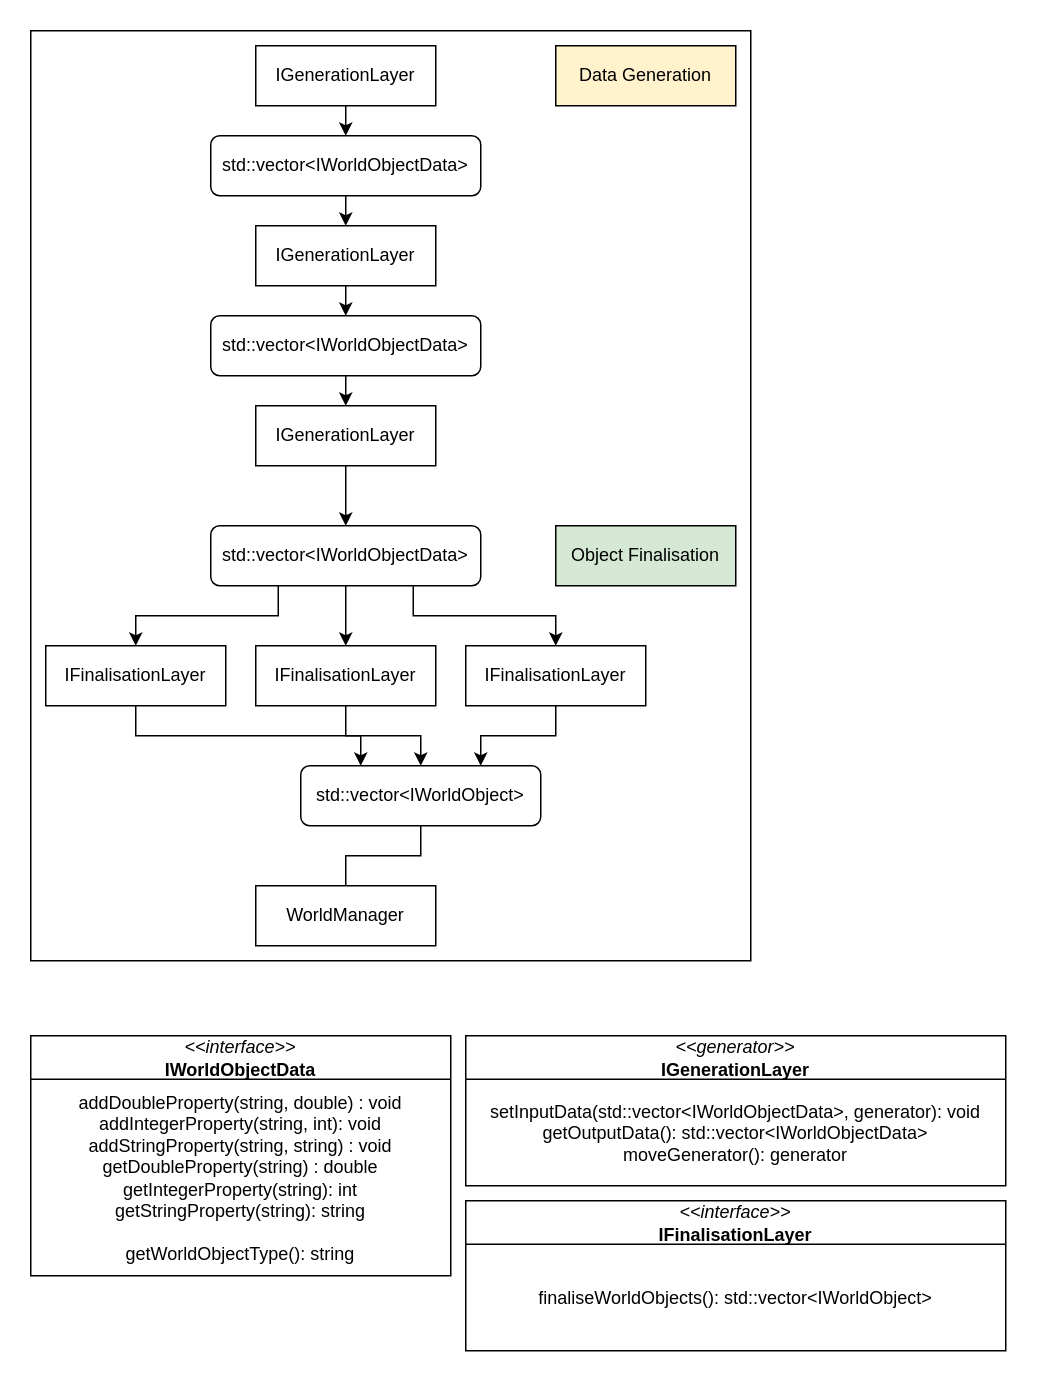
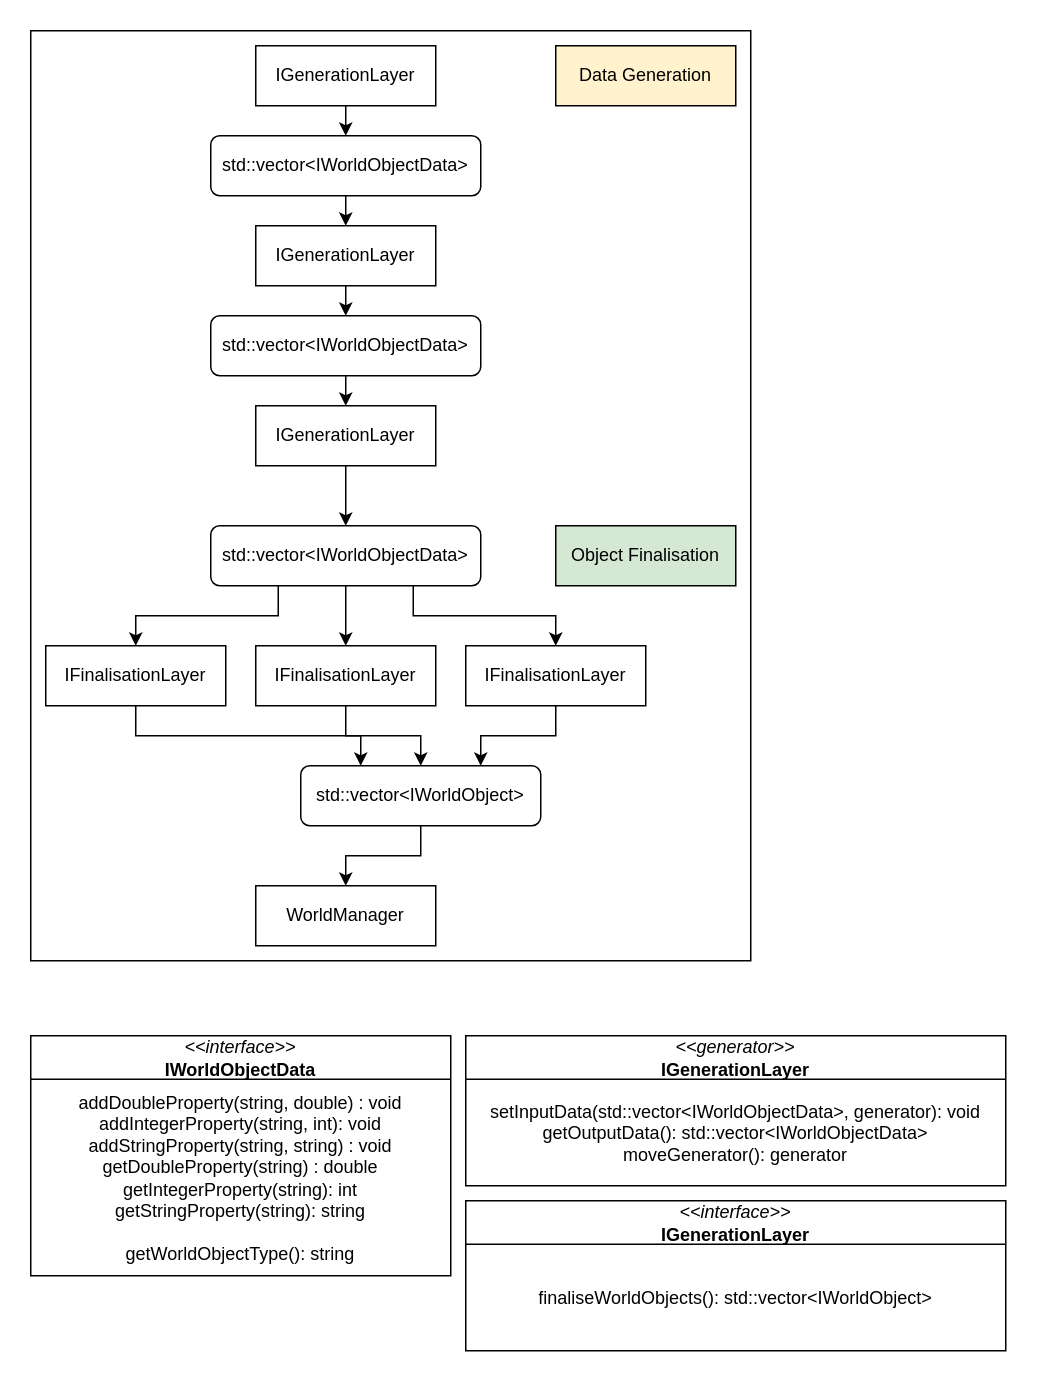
(346, 878) -> (346, 874)
(736, 1223) -> (736, 1223)
